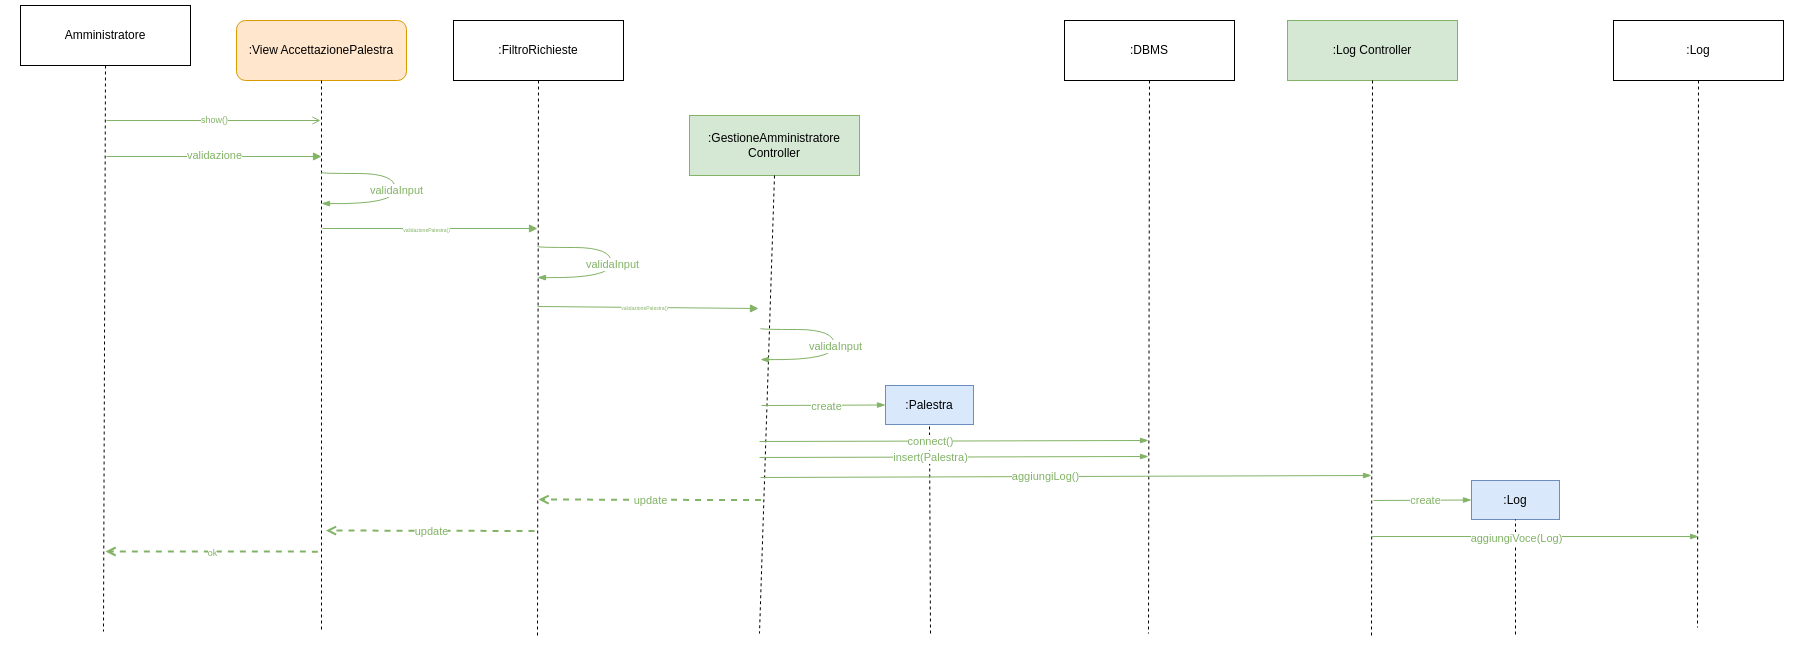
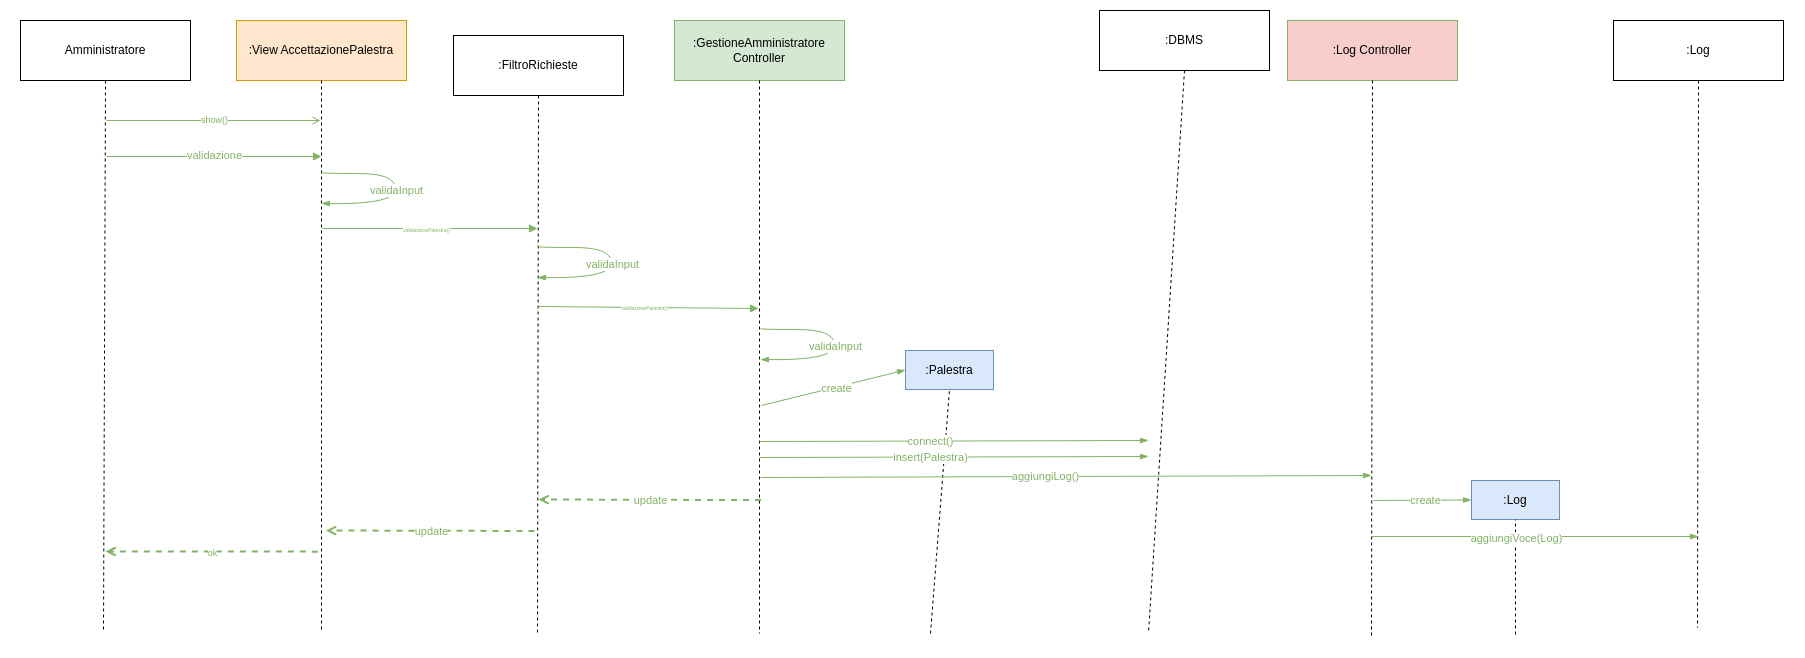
(106, 36) -> (106, 51)
(322, 51) -> (322, 51)
(539, 51) -> (539, 66)
(1150, 51) -> (1185, 41)
(1373, 51) -> (1373, 51)
(775, 146) -> (760, 51)
(930, 405) -> (950, 370)
